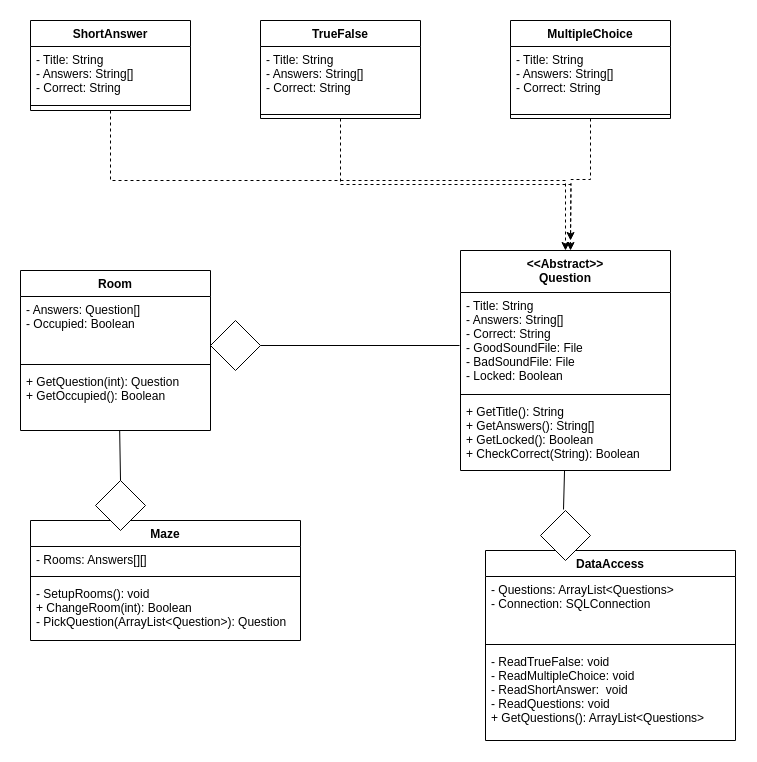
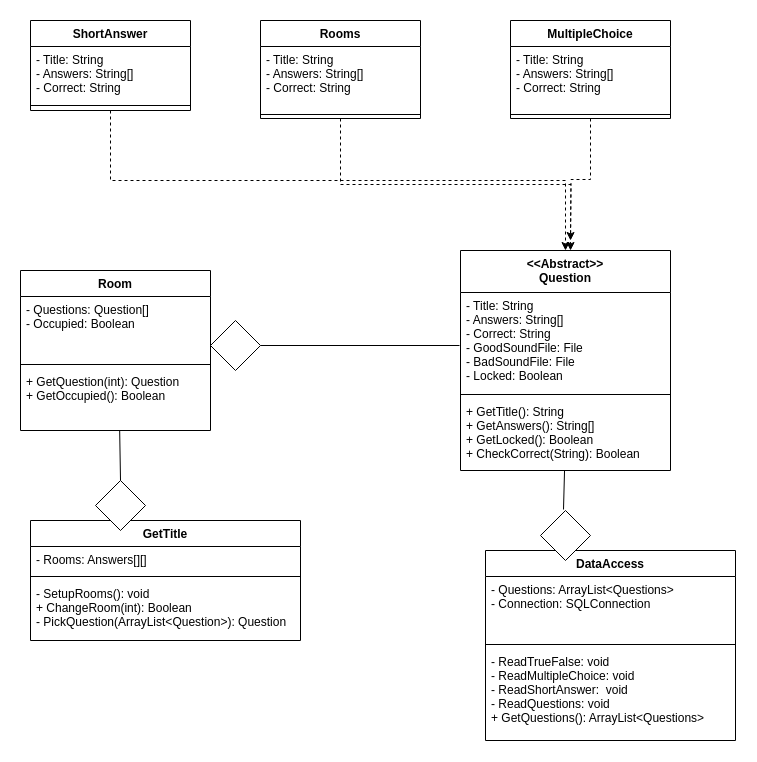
(340, 34) -> (340, 34)
(90, 310) -> (95, 310)
(165, 534) -> (165, 534)
